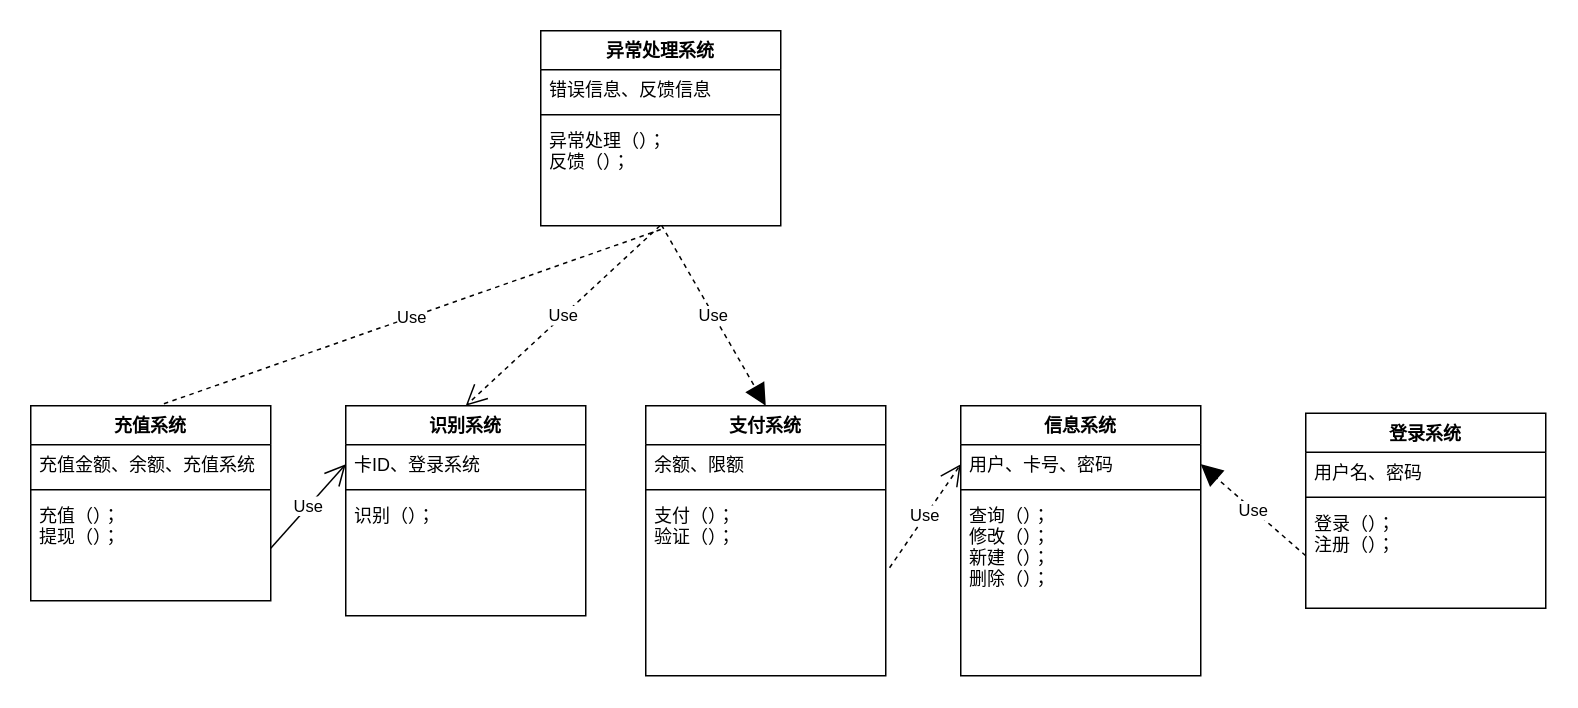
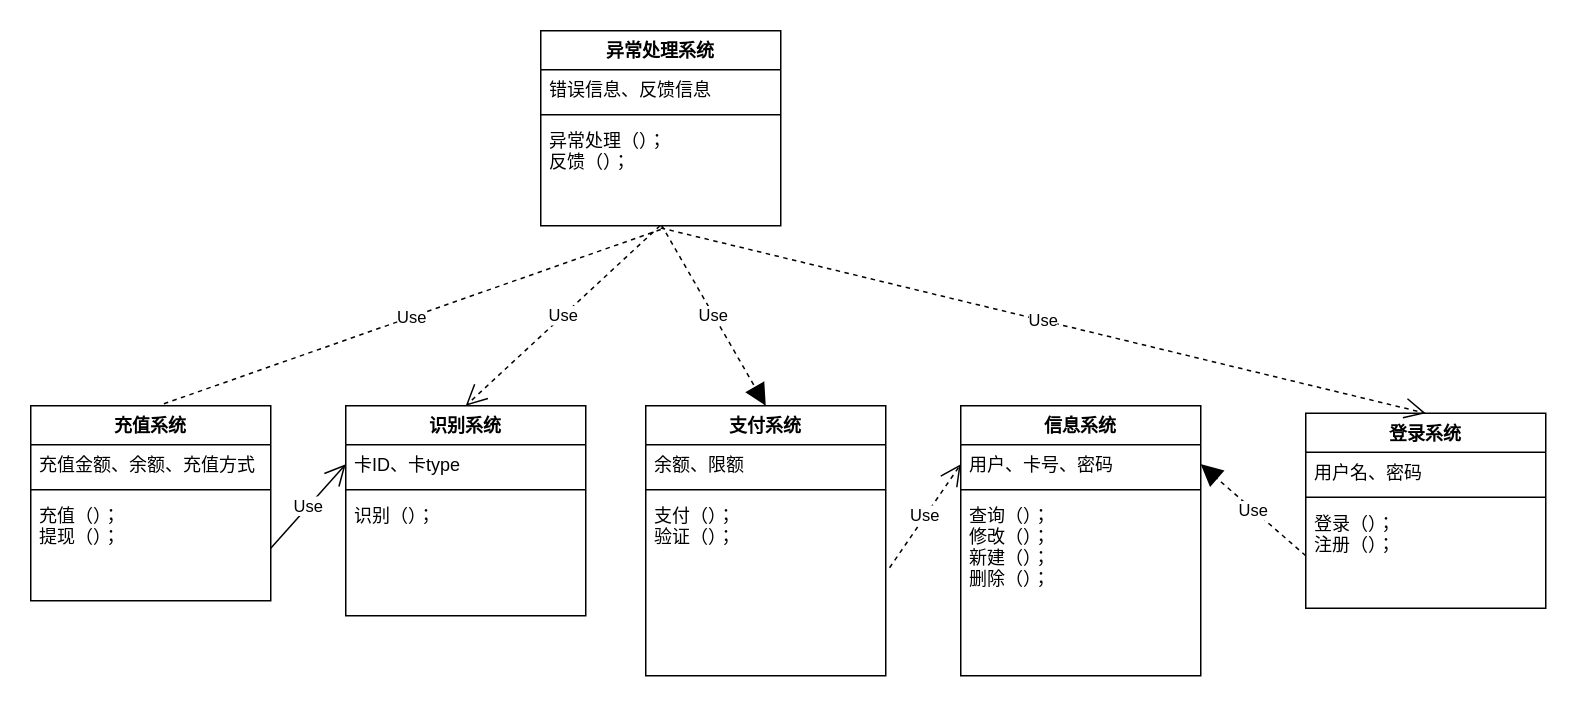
none -> (1045, 321)
(147, 465) -> (147, 465)
(418, 465) -> (411, 465)
